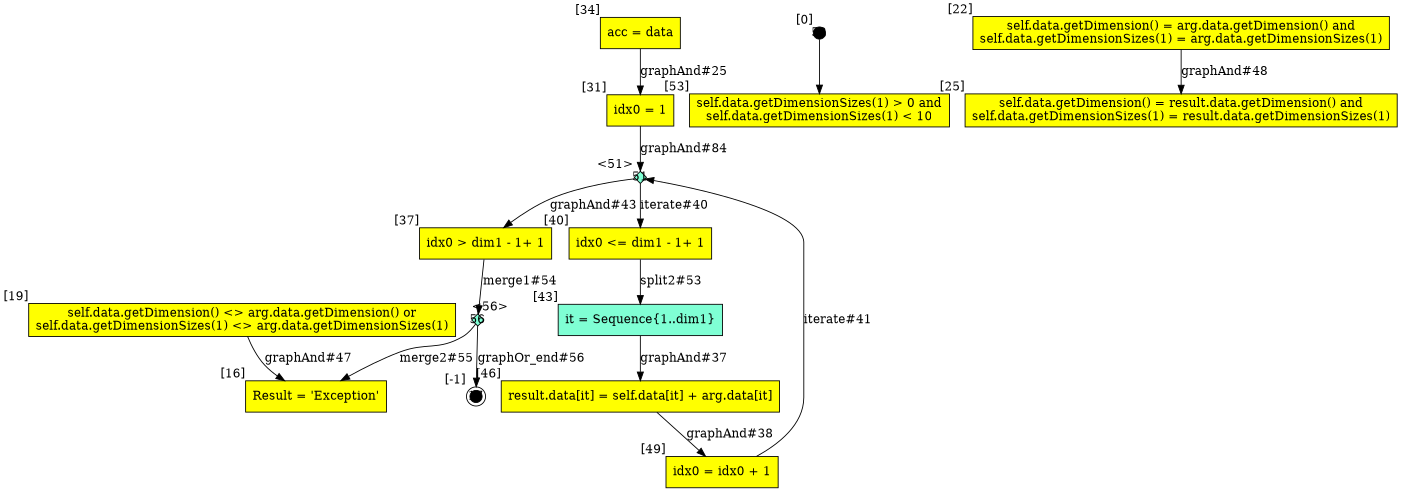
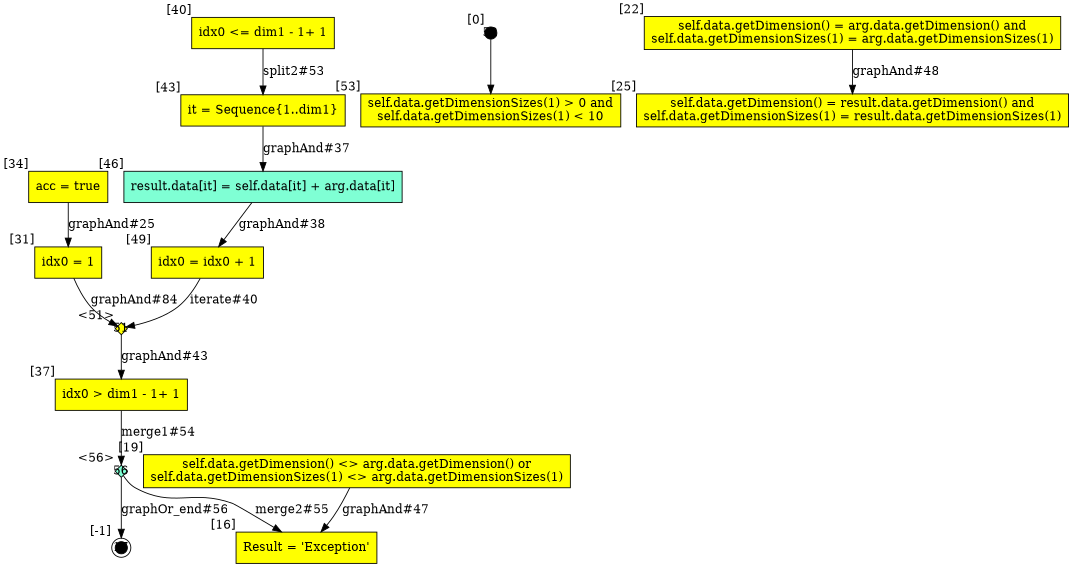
(640, 33) -> (68, 187)
(640, 177) -> (121, 329)
(640, 201) -> none
(640, 320) -> (263, 110)
(838, 320) -> (224, 300)
(640, 396) -> (263, 187)
